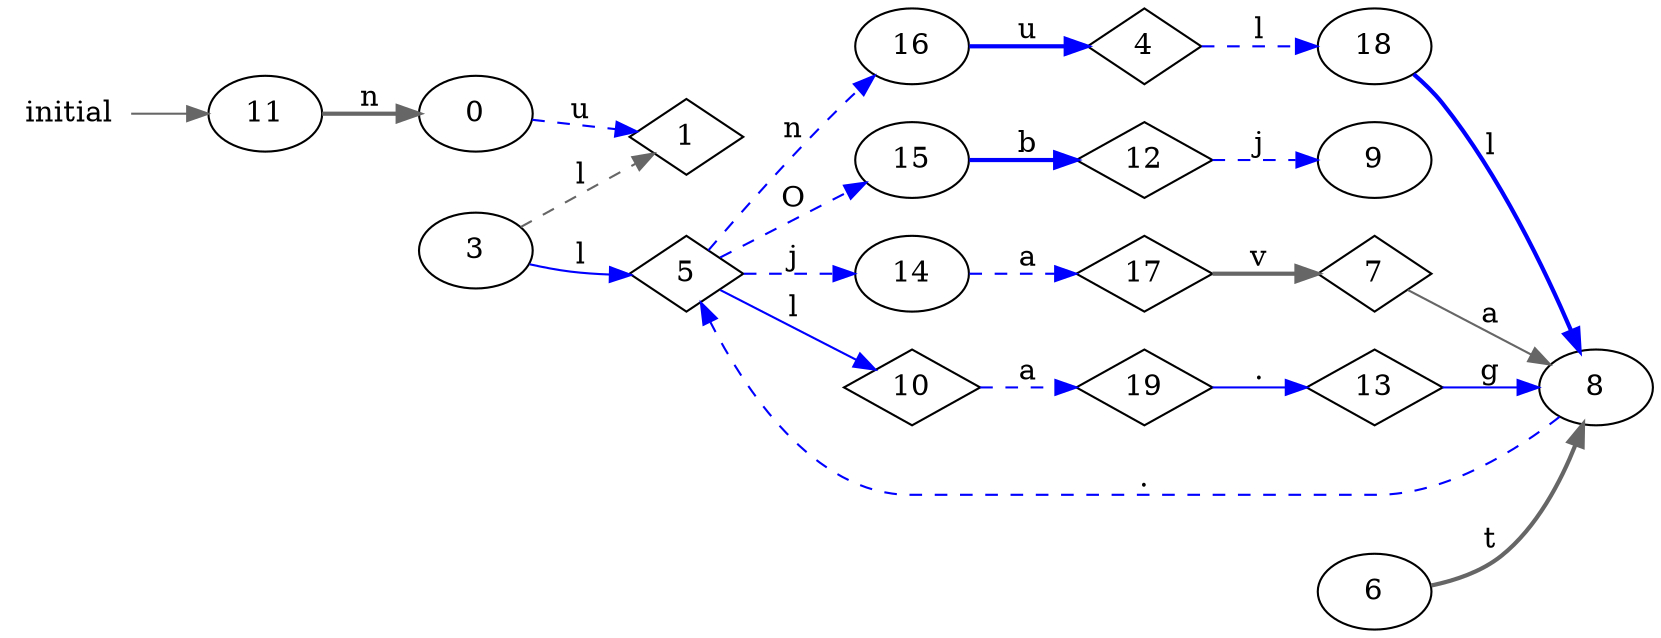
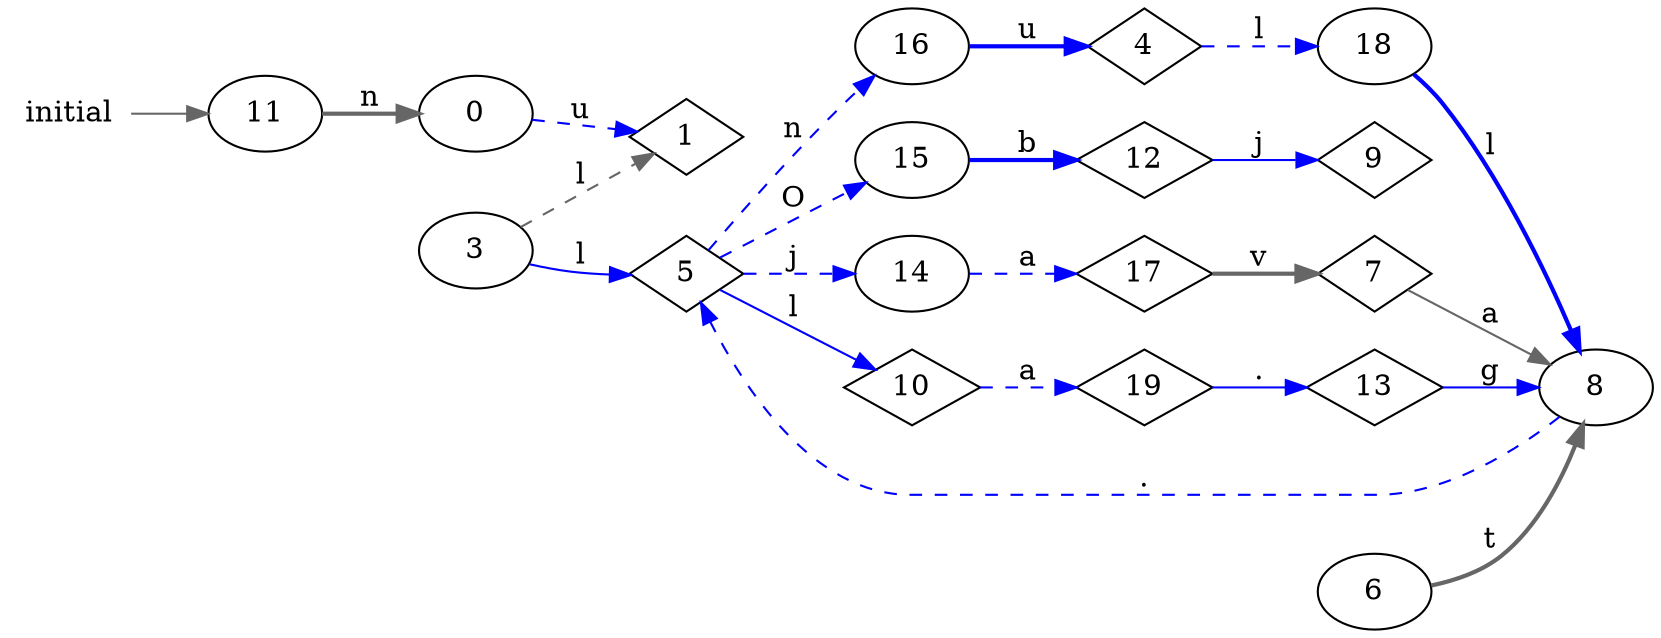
(1254, 160) -> (1254, 160)
(1375, 160) -> (1375, 160)
